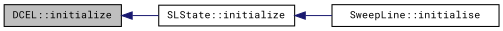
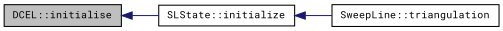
(63, 16) -> (63, 16)
(416, 16) -> (416, 16)
